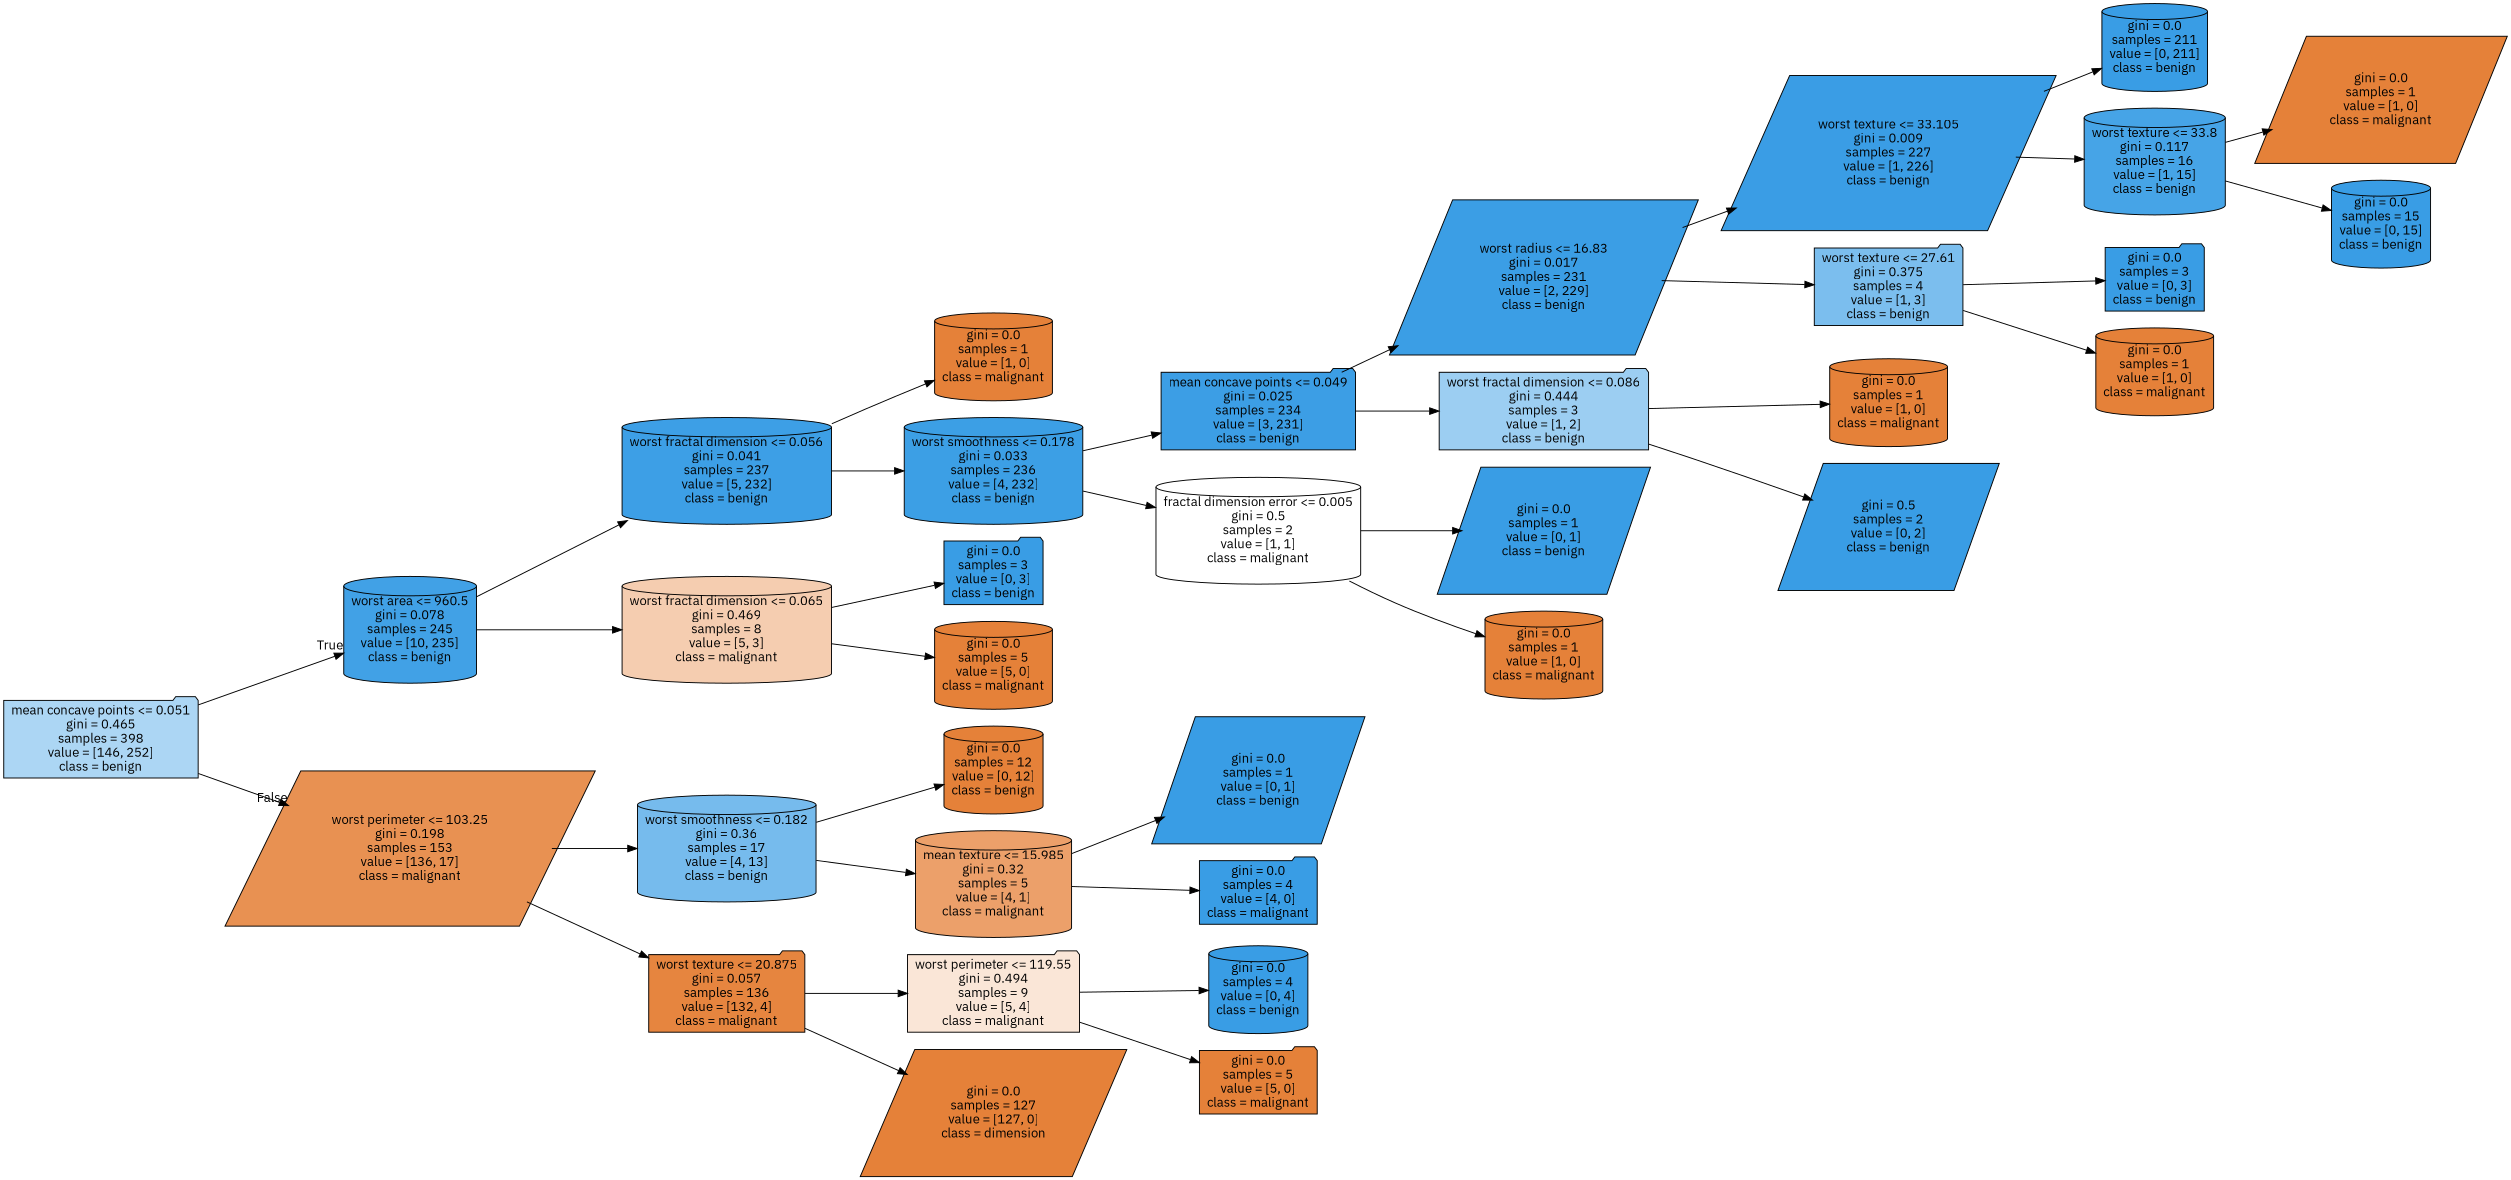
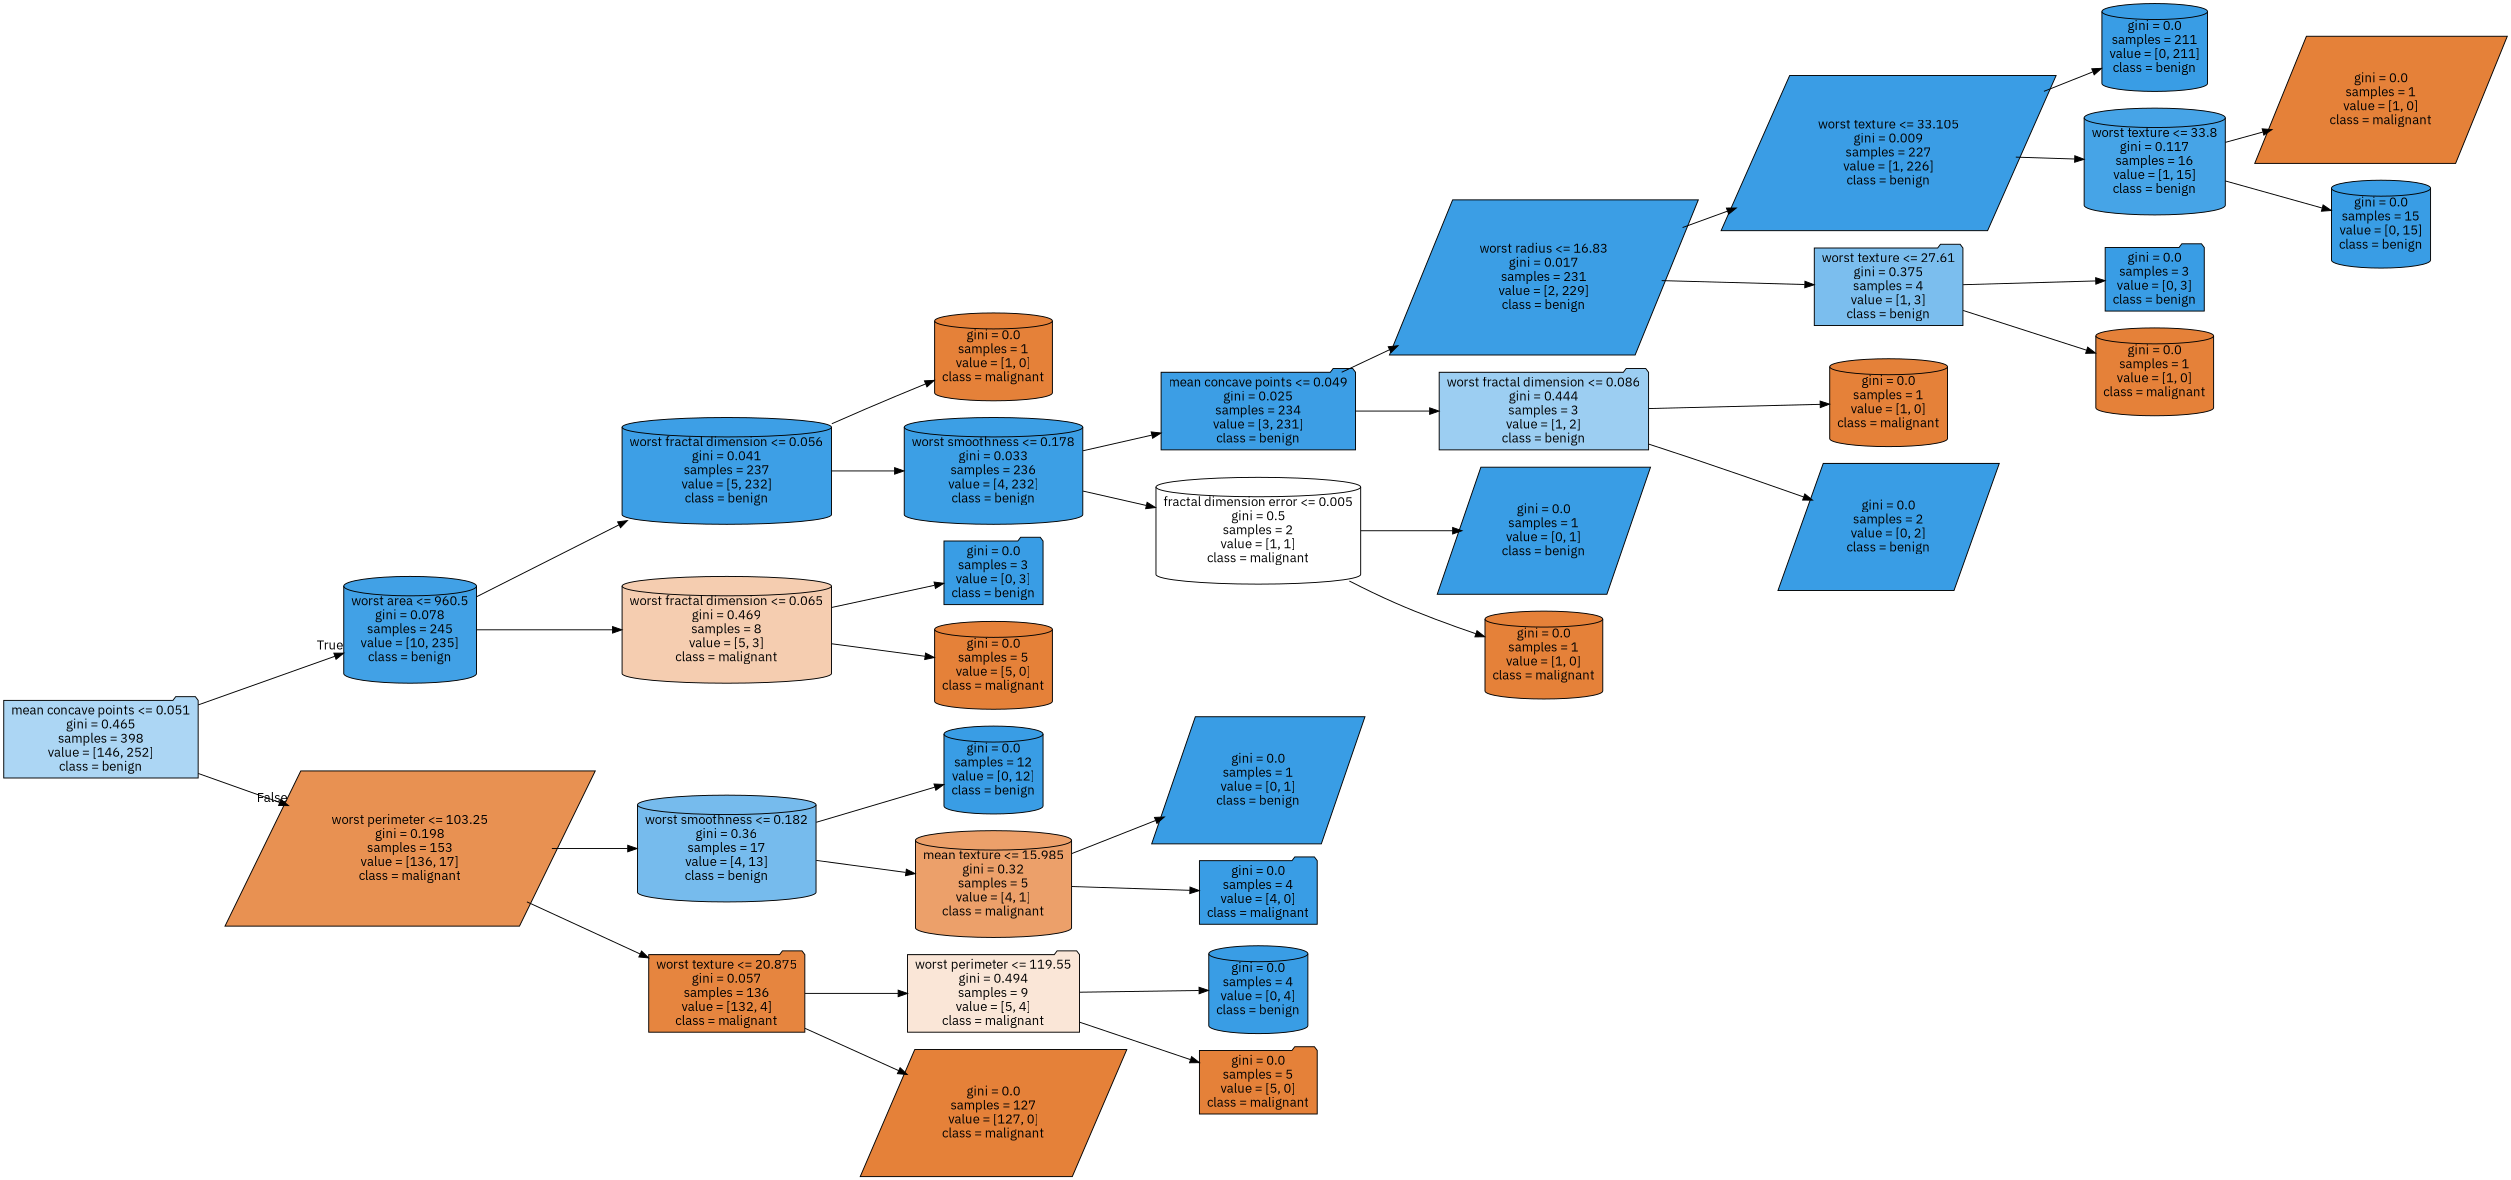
(1889, 527) -> (1889, 527)
(994, 770) -> (994, 770)
(994, 1113) -> (994, 1113)
